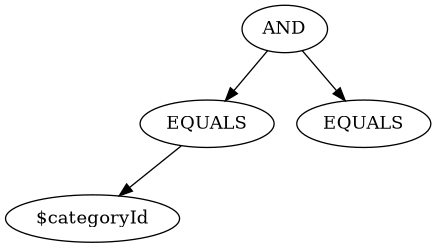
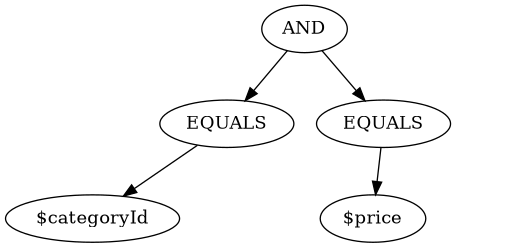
none -> (373, 219)
